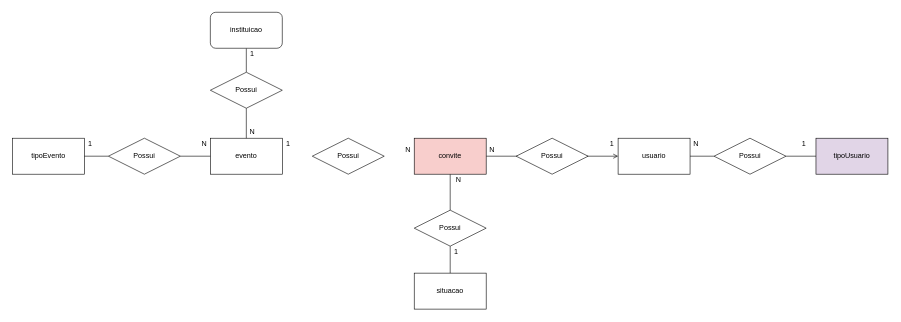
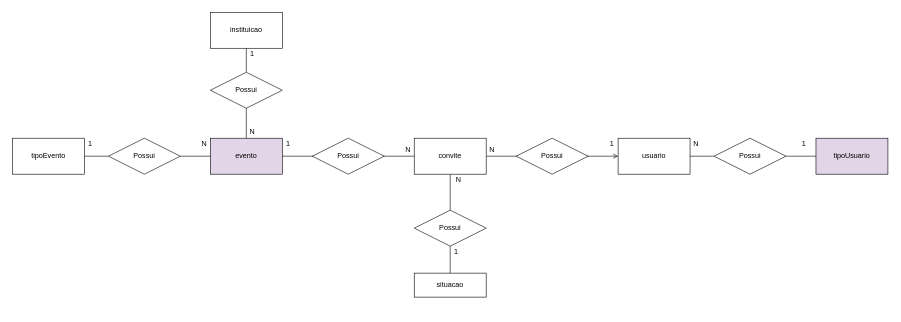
(246, 30) -> (246, 30)
(246, 156) -> (246, 156)
none -> (398, 156)
(450, 156) -> (450, 156)
(450, 291) -> (450, 285)
